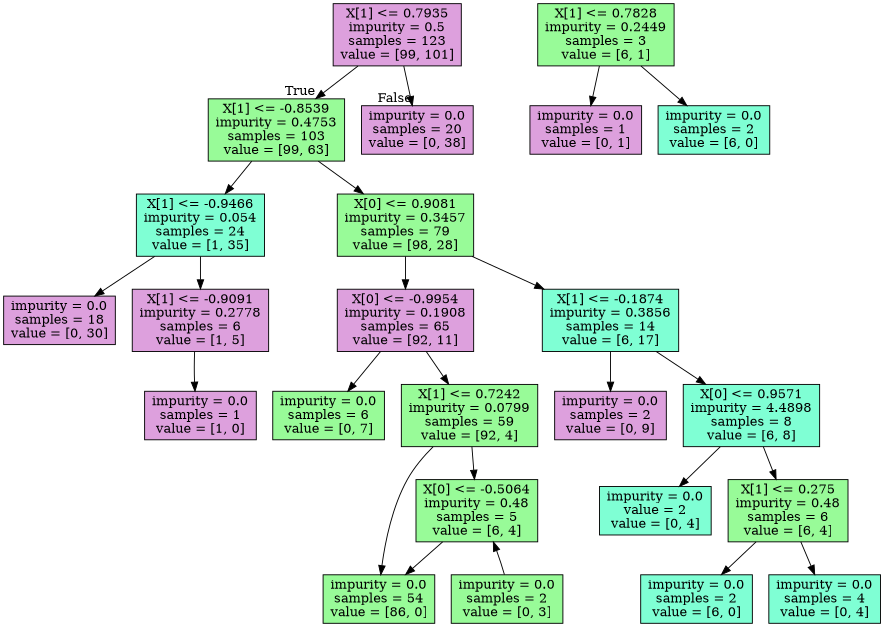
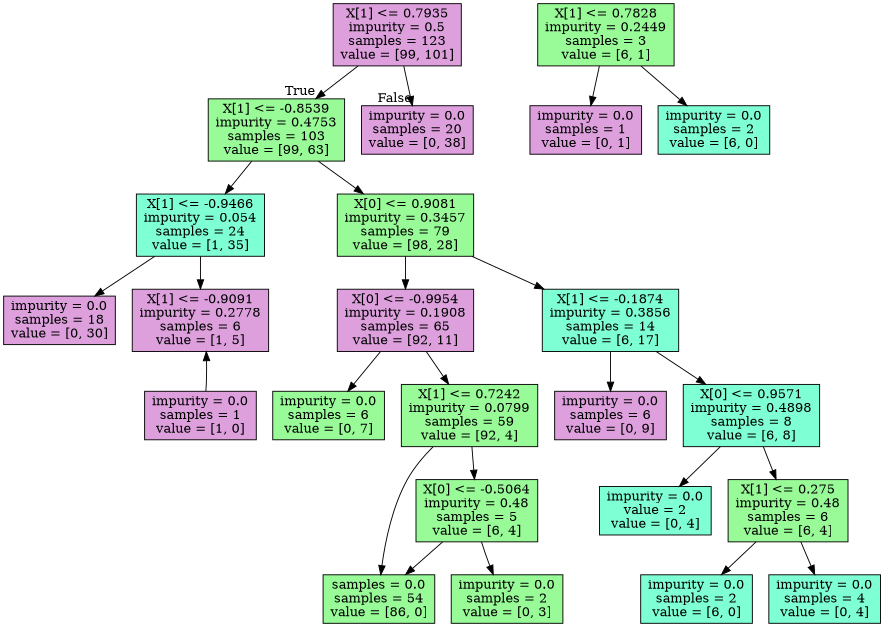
(194, 367) -> (207, 376)
(610, 416) -> (610, 416)
(751, 416) -> (751, 416)
(501, 563) -> (485, 554)
(379, 599) -> (379, 599)
